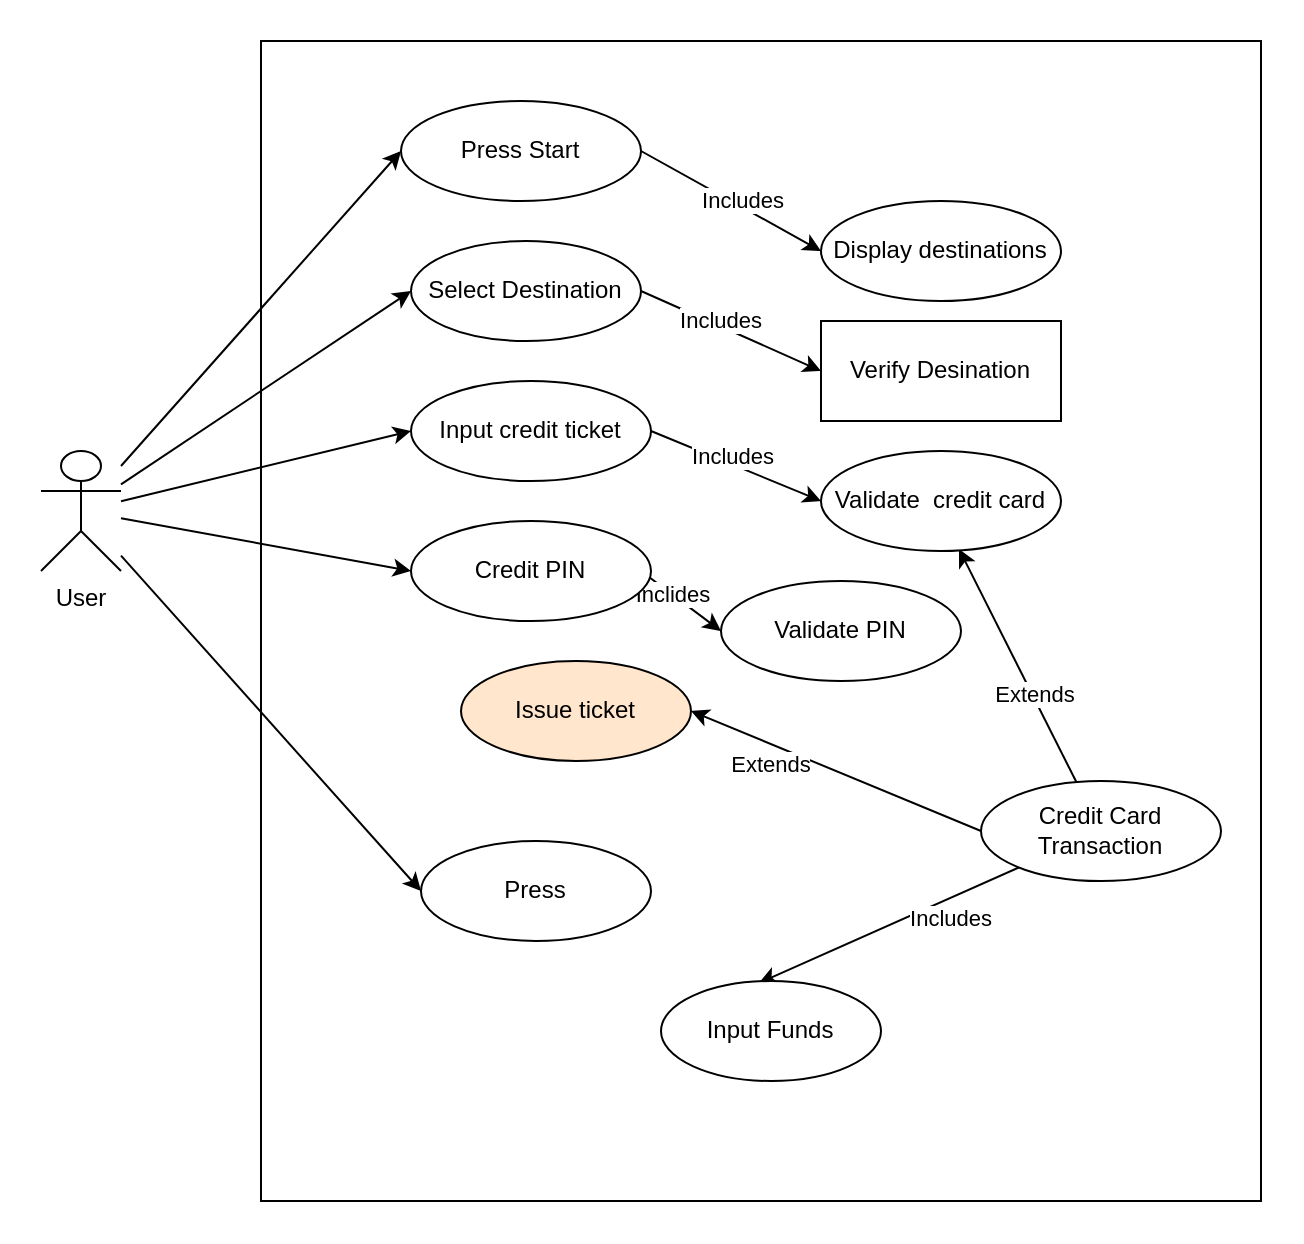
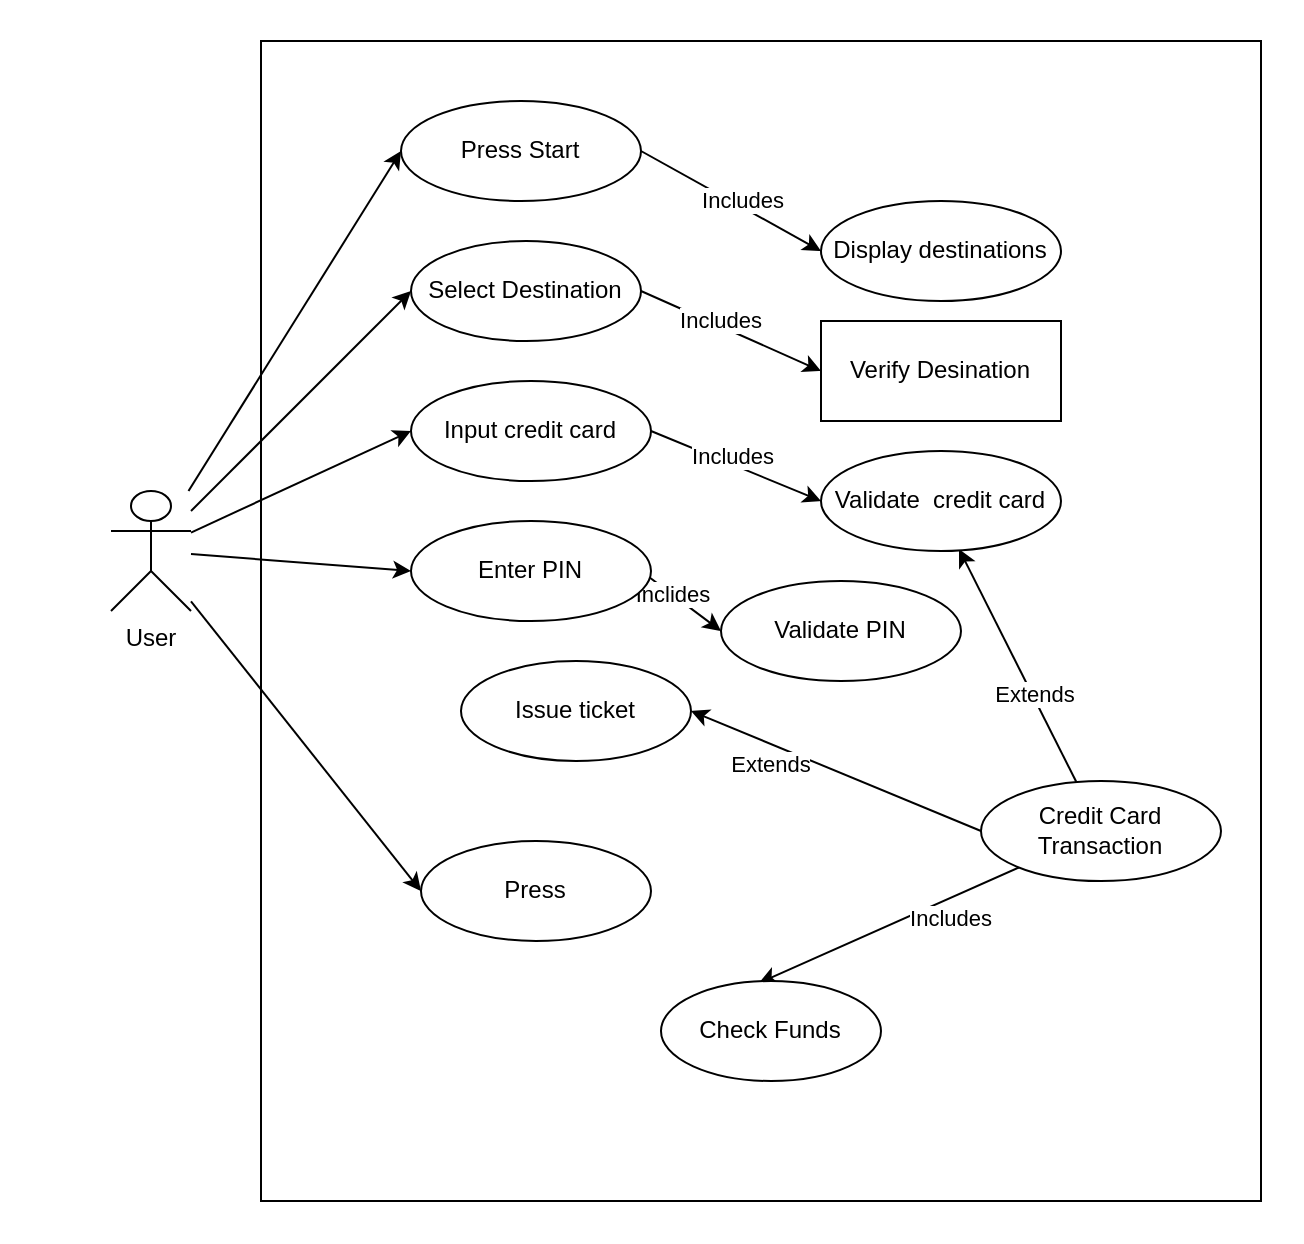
(531, 431) -> (531, 431)
(81, 511) -> (151, 551)
(531, 571) -> (531, 571)
(576, 711) -> (576, 711)
(771, 1031) -> (771, 1031)
